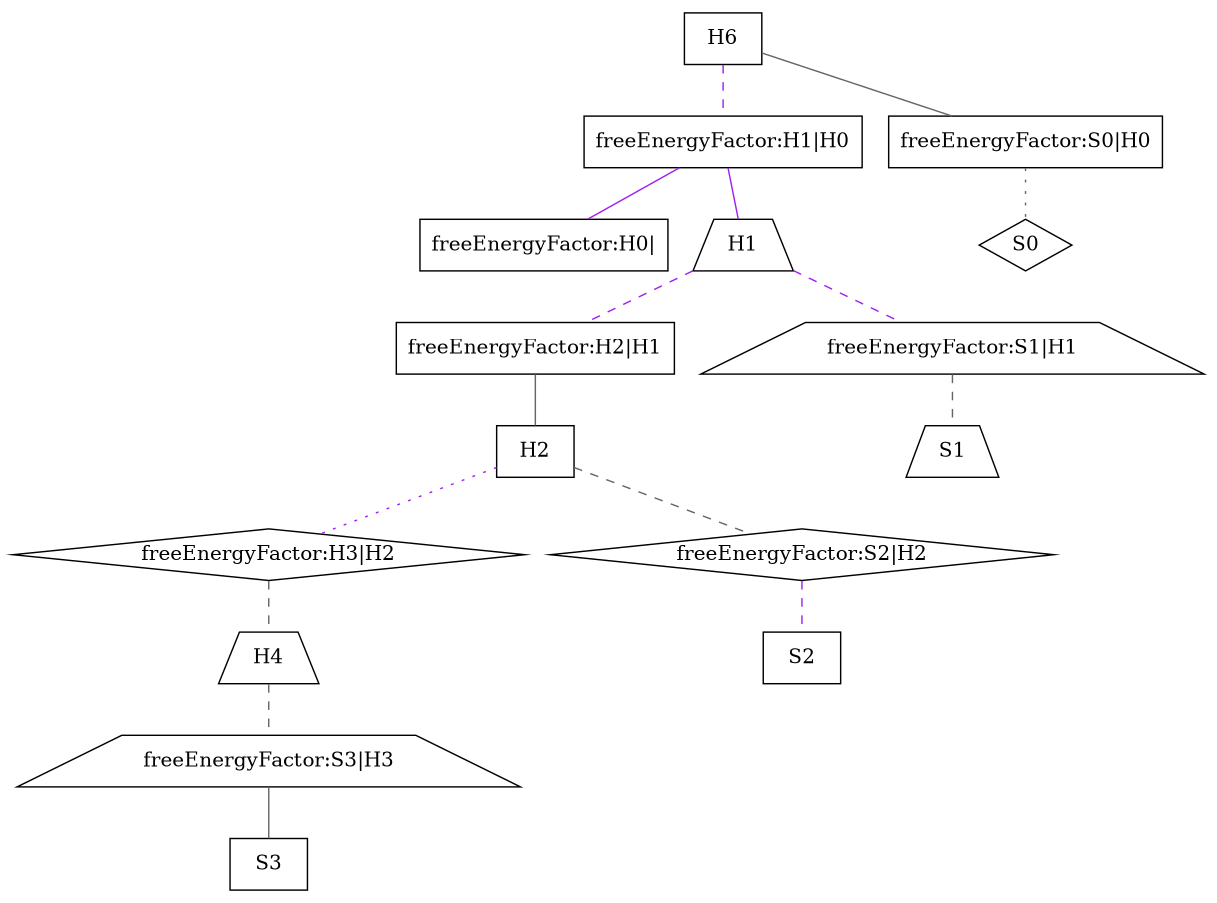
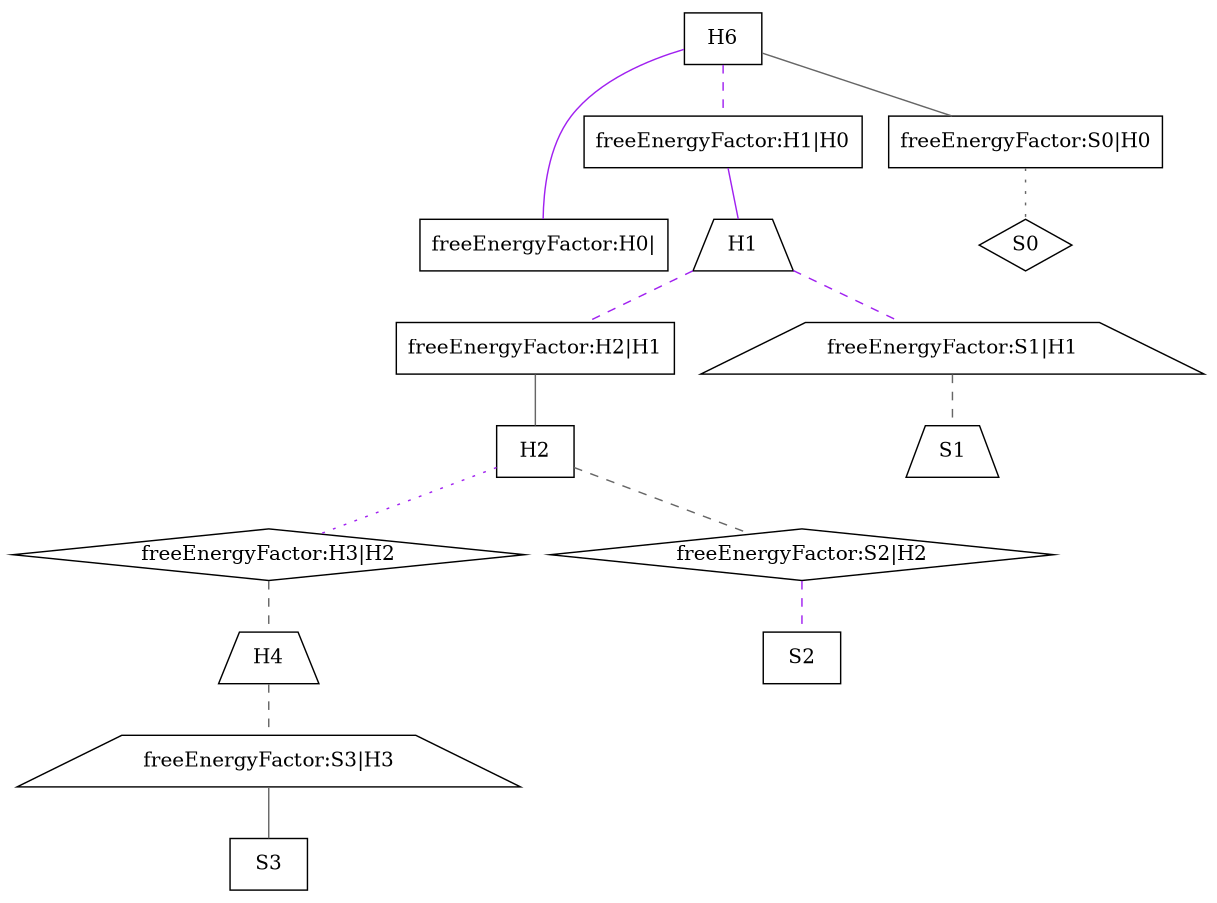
(634, 193) -> (579, 107)
